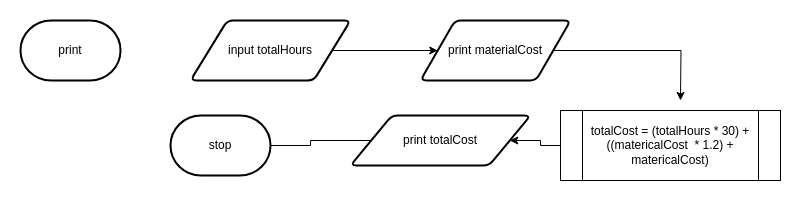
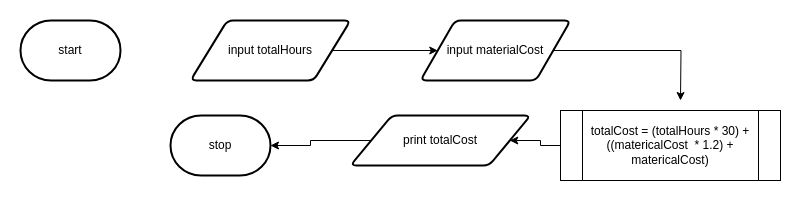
(71, 51) -> (71, 51)
(496, 51) -> (496, 51)
(277, 146) -> (279, 146)
